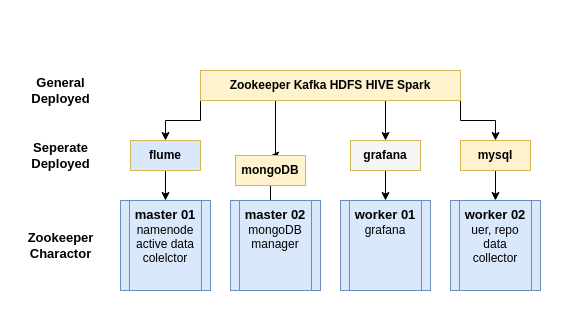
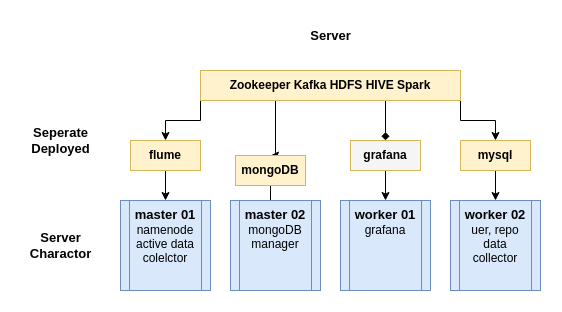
none -> (331, 36)
(61, 91) -> none
(386, 132) -> (386, 131)
(61, 156) -> (61, 141)
(166, 156) -> (166, 156)
(61, 246) -> (61, 246)
